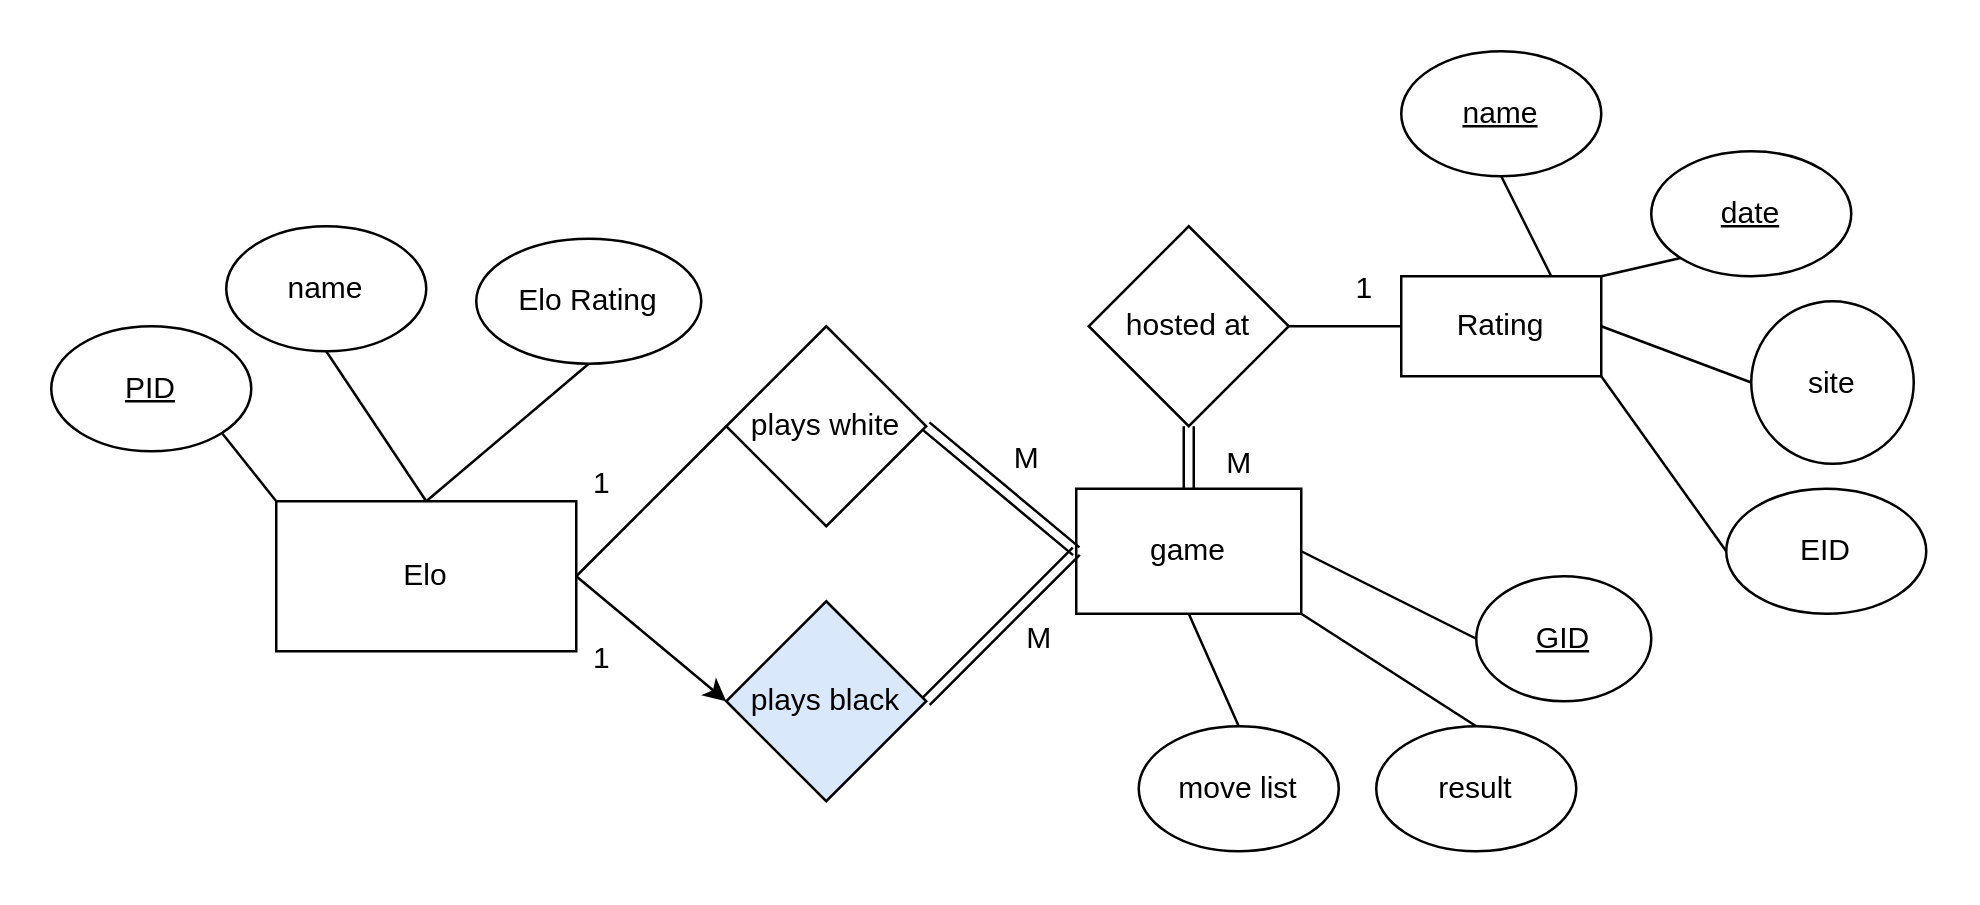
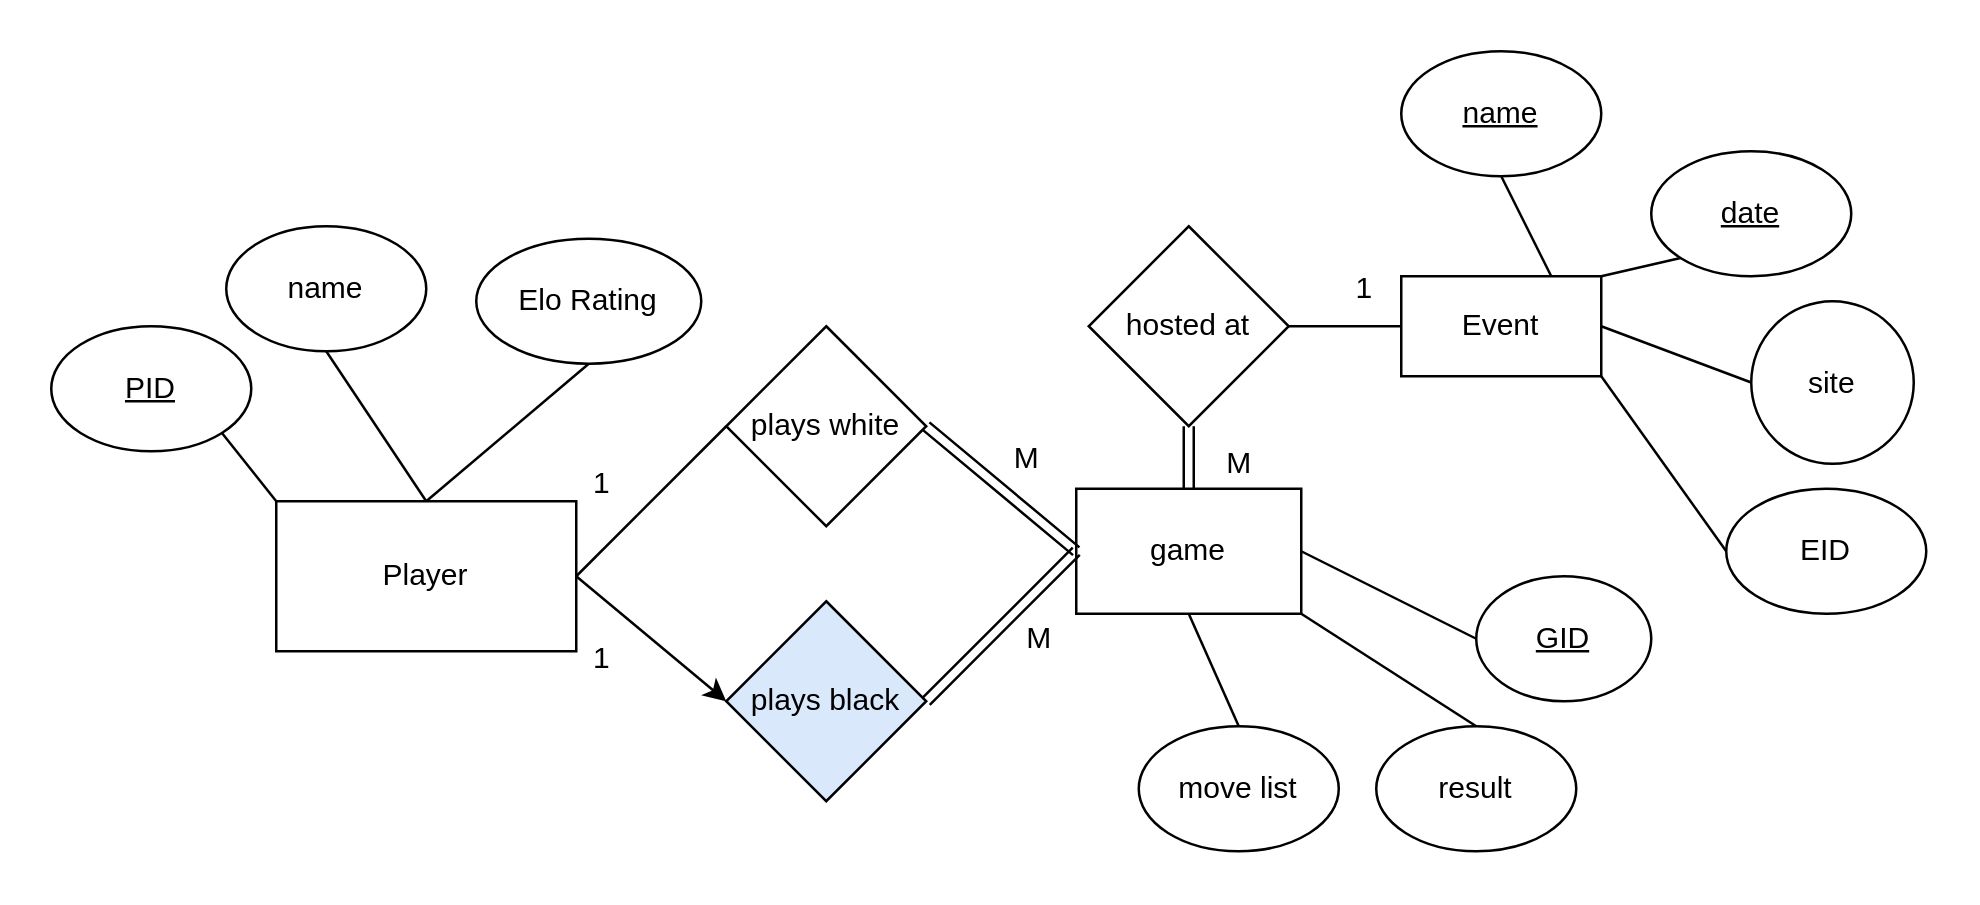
(1501, 326) -> (1501, 326)
(426, 576) -> (426, 576)
